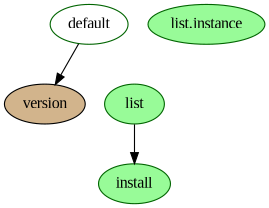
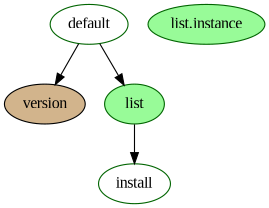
none -> (109, 60)
(134, 184) -> (134, 184)
